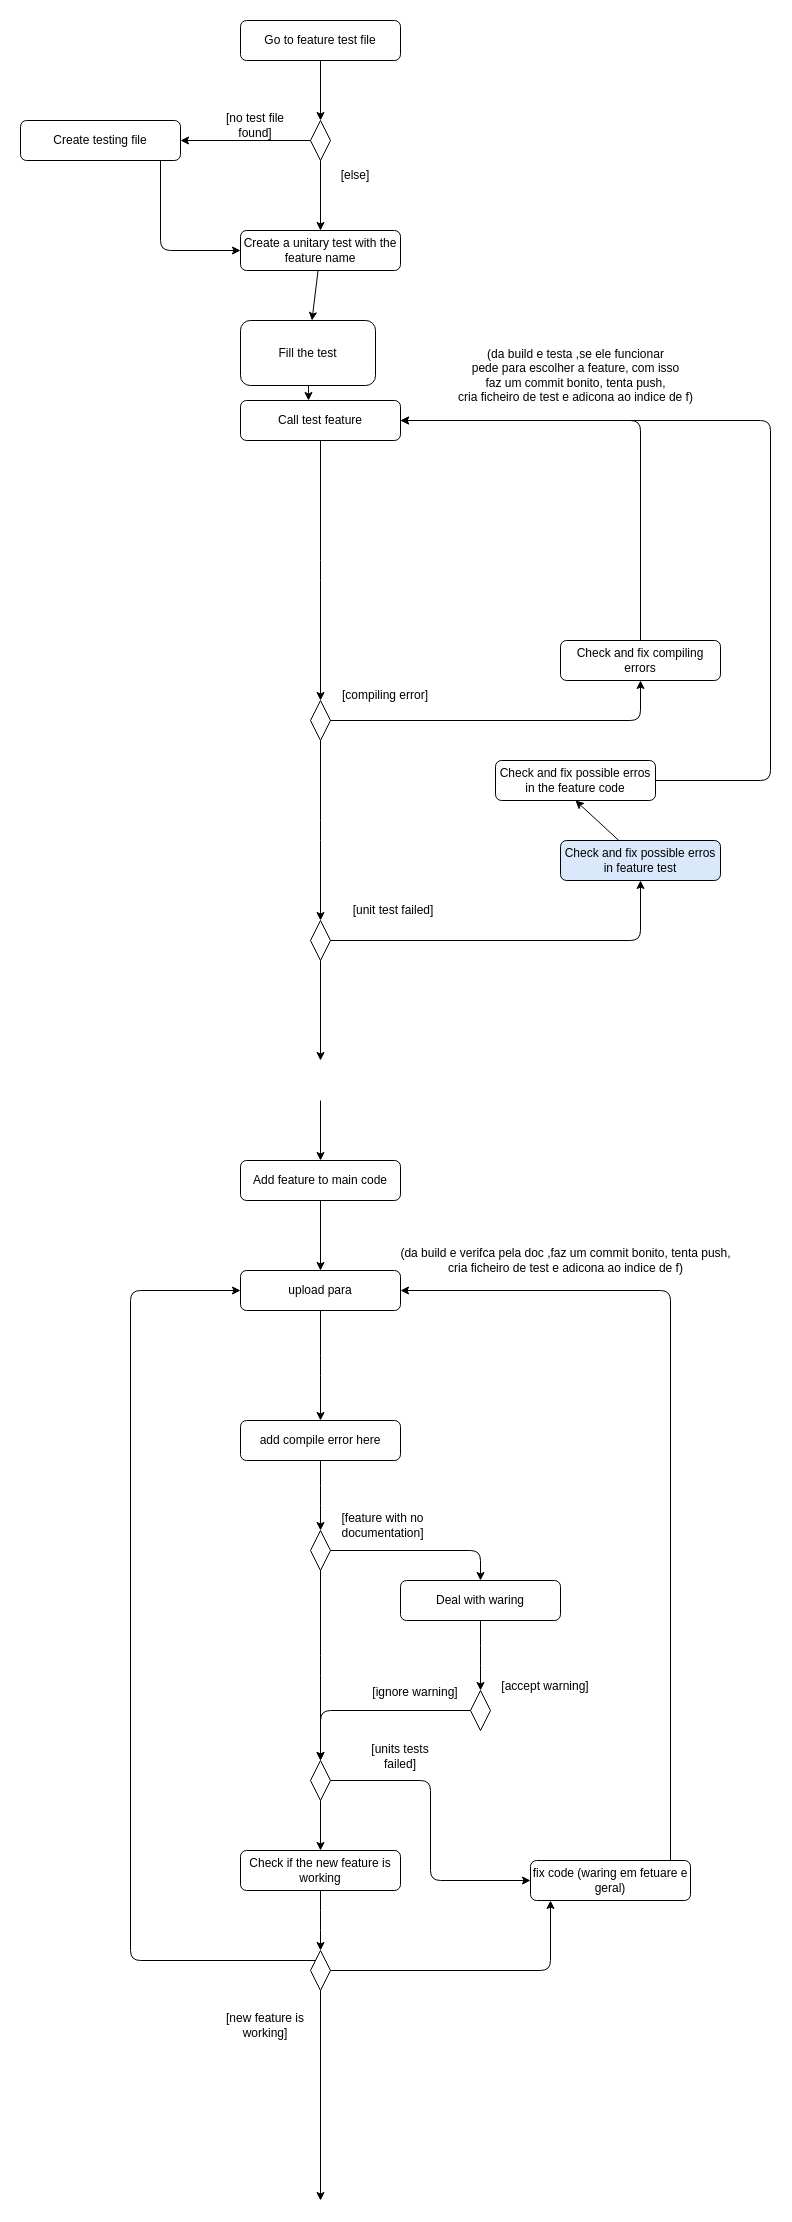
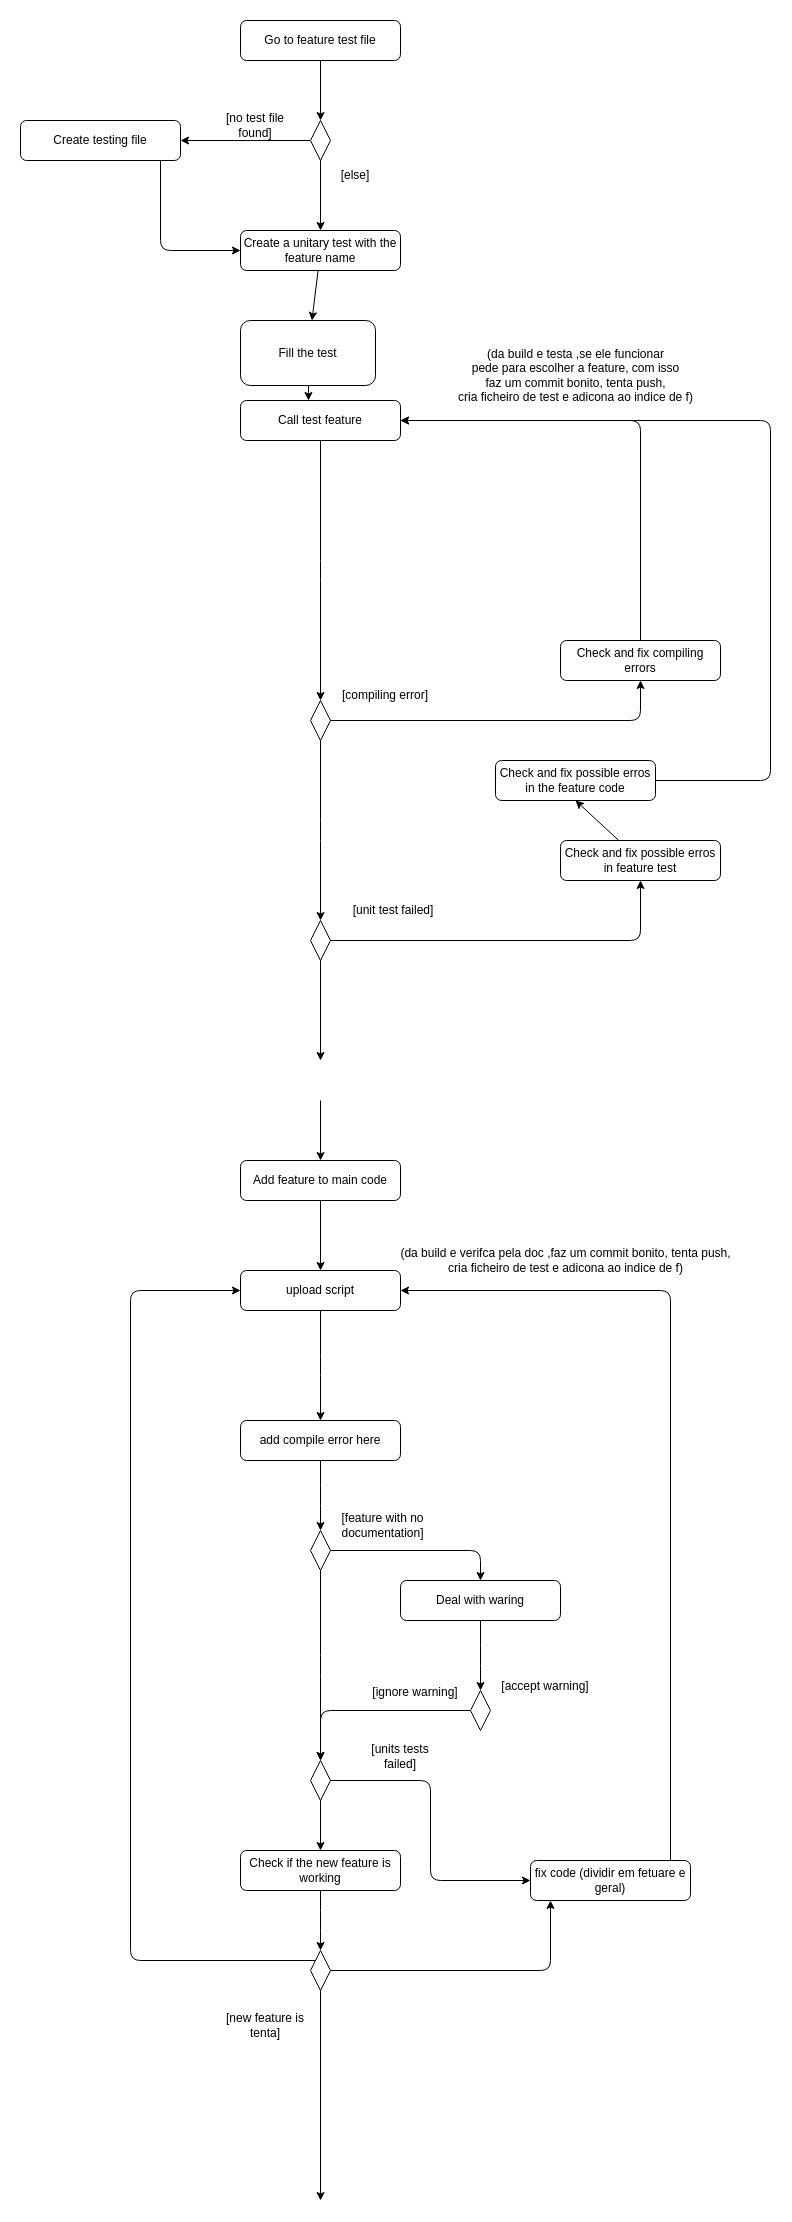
(641, 861) -> (641, 861)
(321, 1291) -> (321, 1291)
(611, 1881) -> (611, 1881)
(266, 2026) -> (266, 2026)
